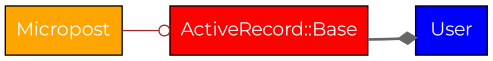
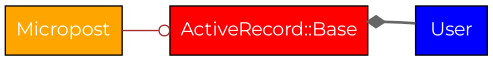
(384, 39) -> (400, 22)
